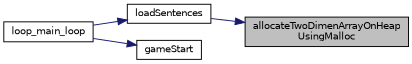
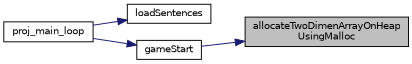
(223, 20) -> (218, 44)
(48, 32) -> (48, 32)
